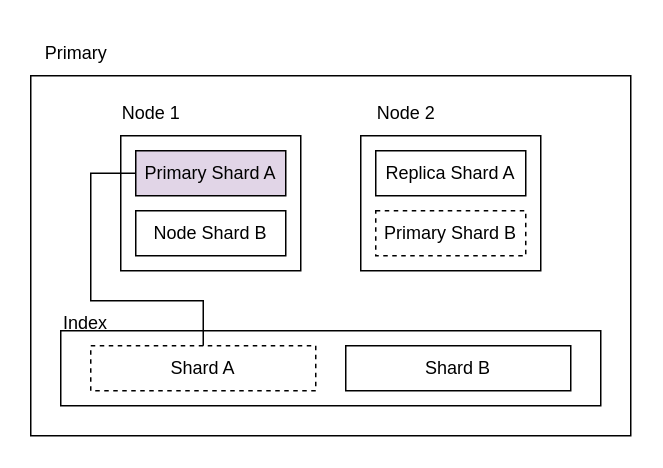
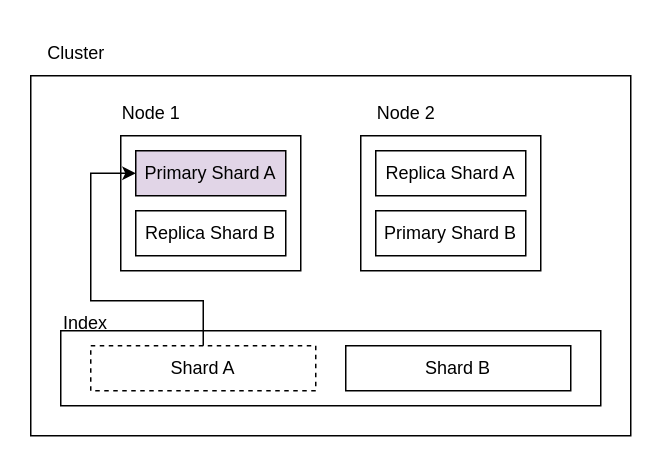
(77, 53) -> (77, 53)
(128, 173) -> (124, 173)
(211, 233) -> (211, 233)
(451, 233) -> (451, 233)
